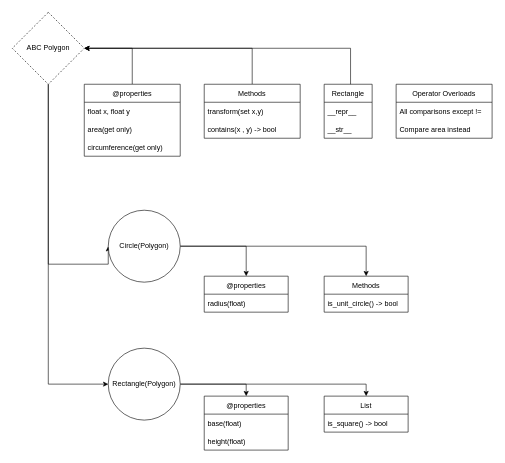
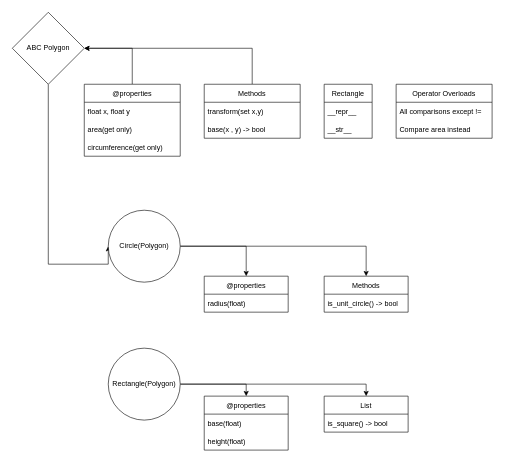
(48, 48) -> (48, 48)
(321, 48) -> none
(247, 130) -> (240, 130)
(48, 383) -> none
